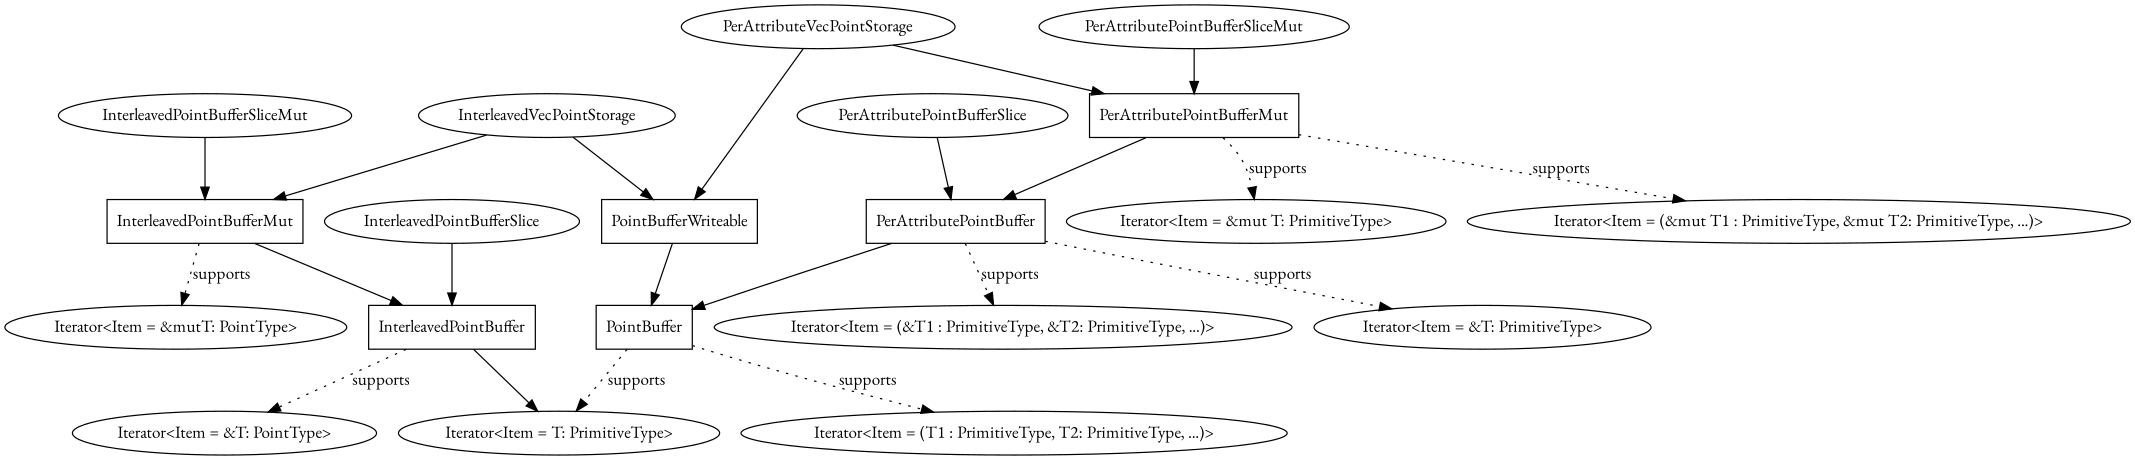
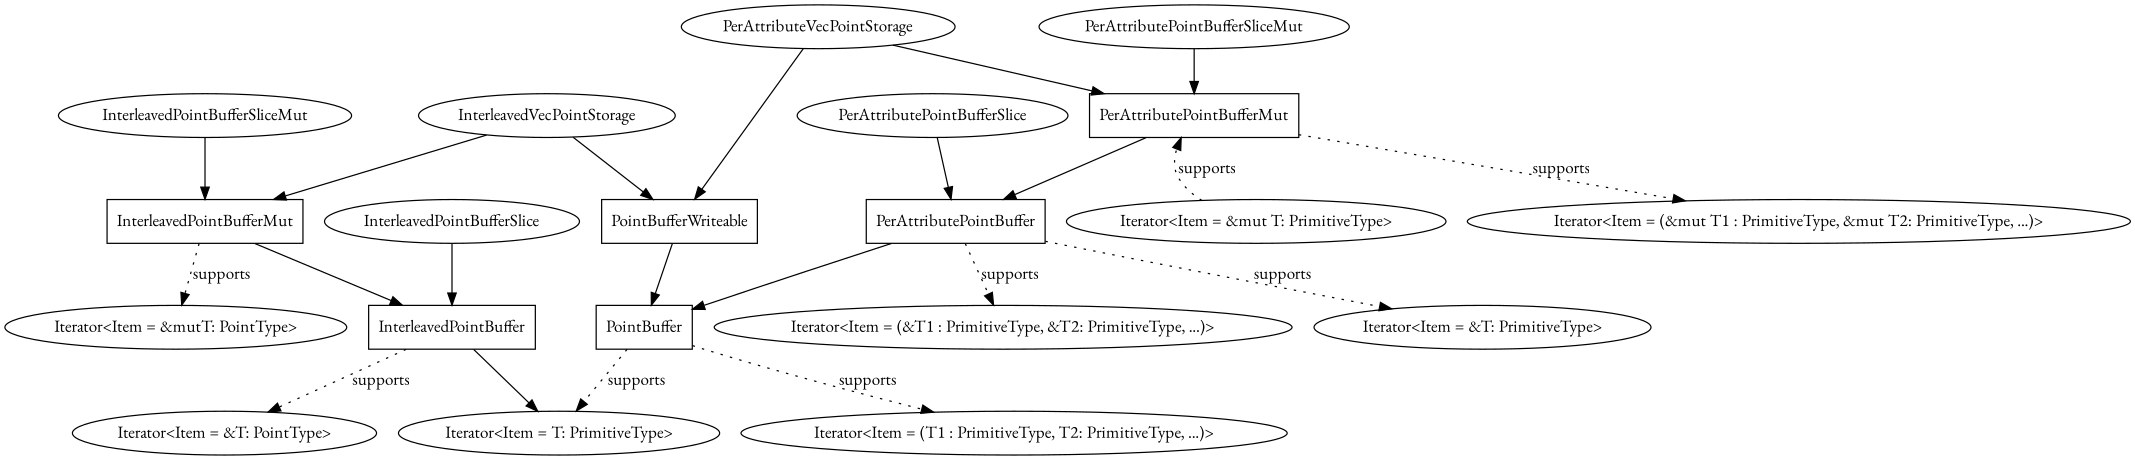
(1242, 160) -> (1179, 179)
